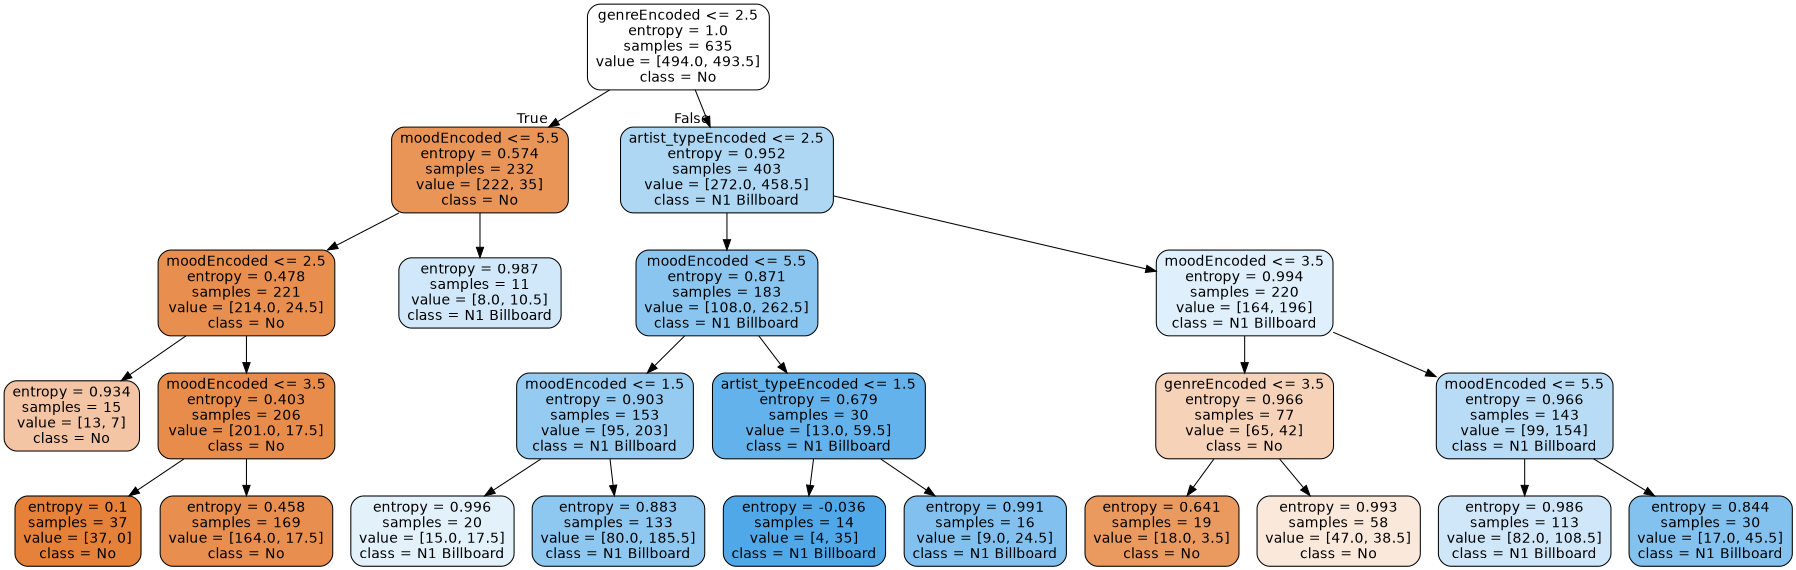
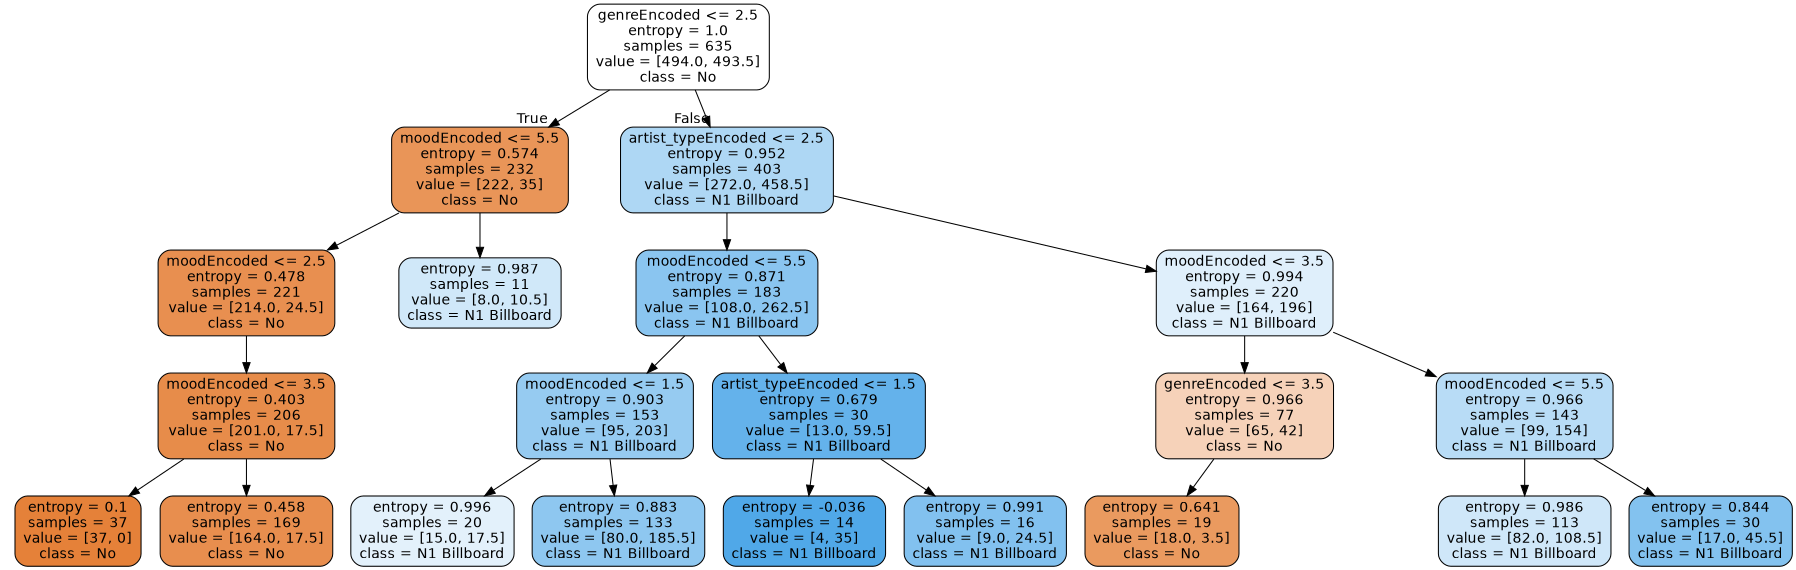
(72, 416) -> none
(1339, 531) -> none
